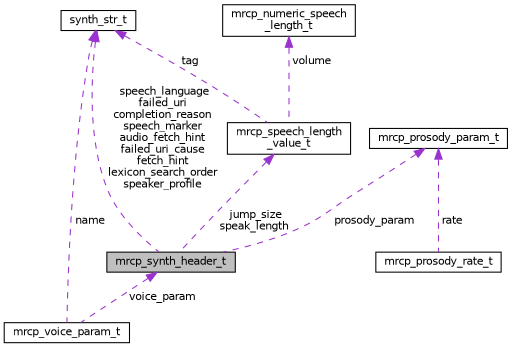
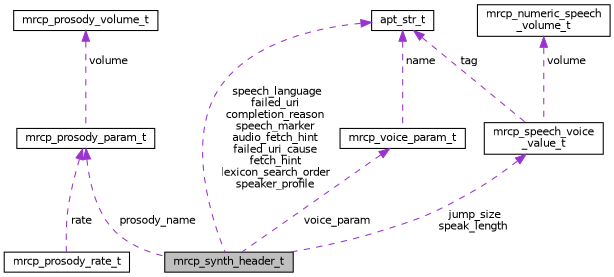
none -> (86, 21)
(98, 21) -> (403, 21)
(289, 21) -> (544, 21)
(289, 138) -> (544, 138)
(373, 221) -> (156, 221)
(114, 300) -> (311, 203)
